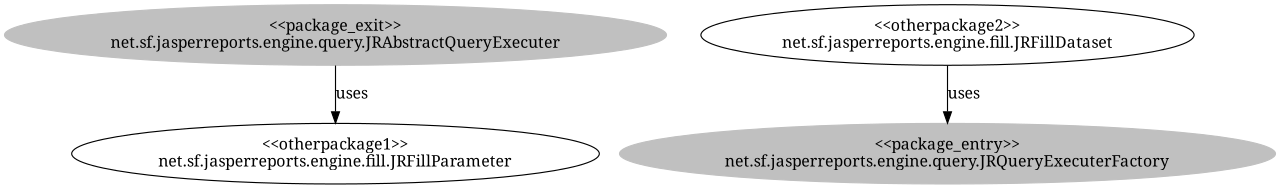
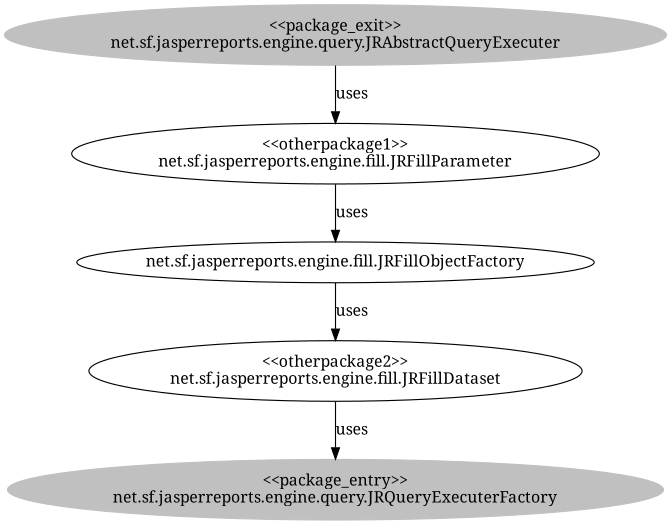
none -> (336, 262)
